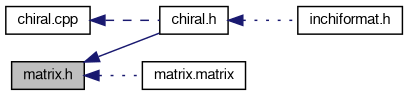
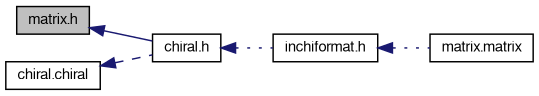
(48, 20) -> (53, 76)
(121, 76) -> (411, 48)
